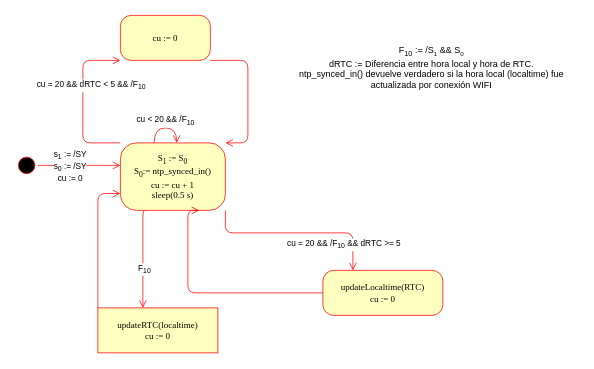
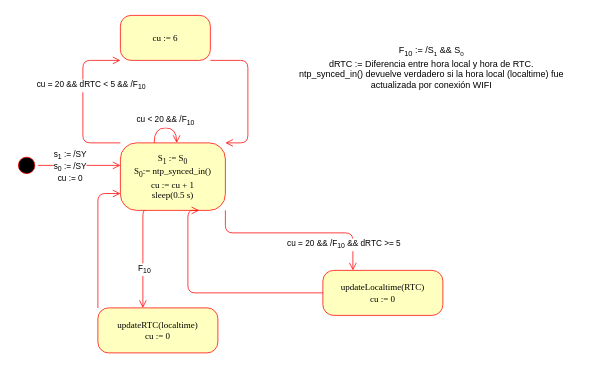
(165, 38) -> (165, 38)
(158, 330) -> (158, 330)
